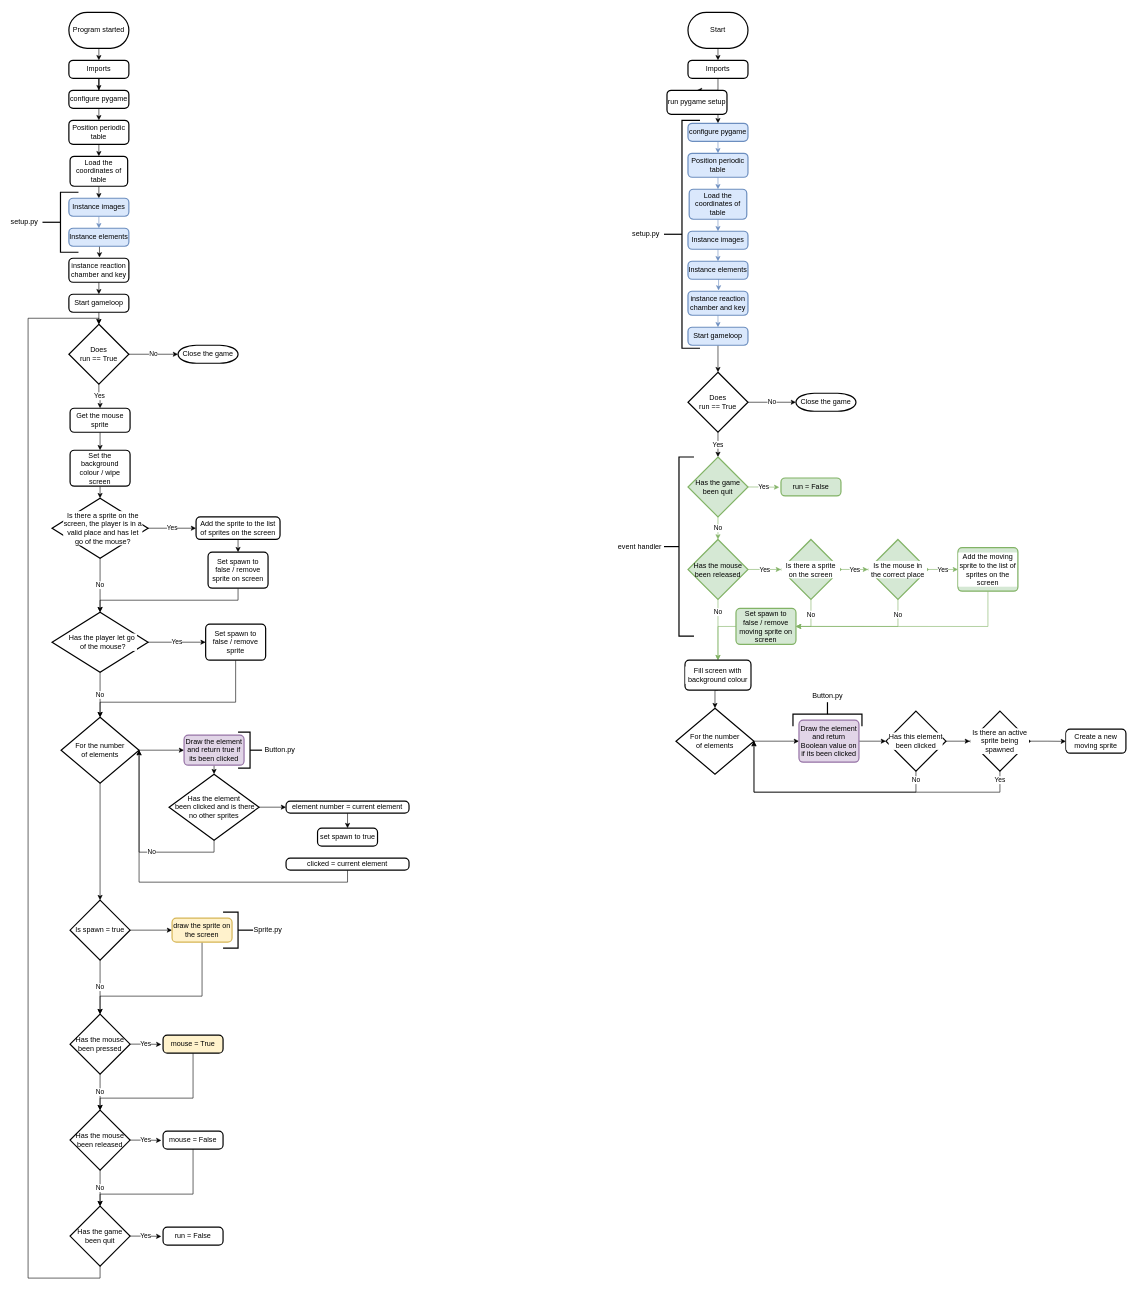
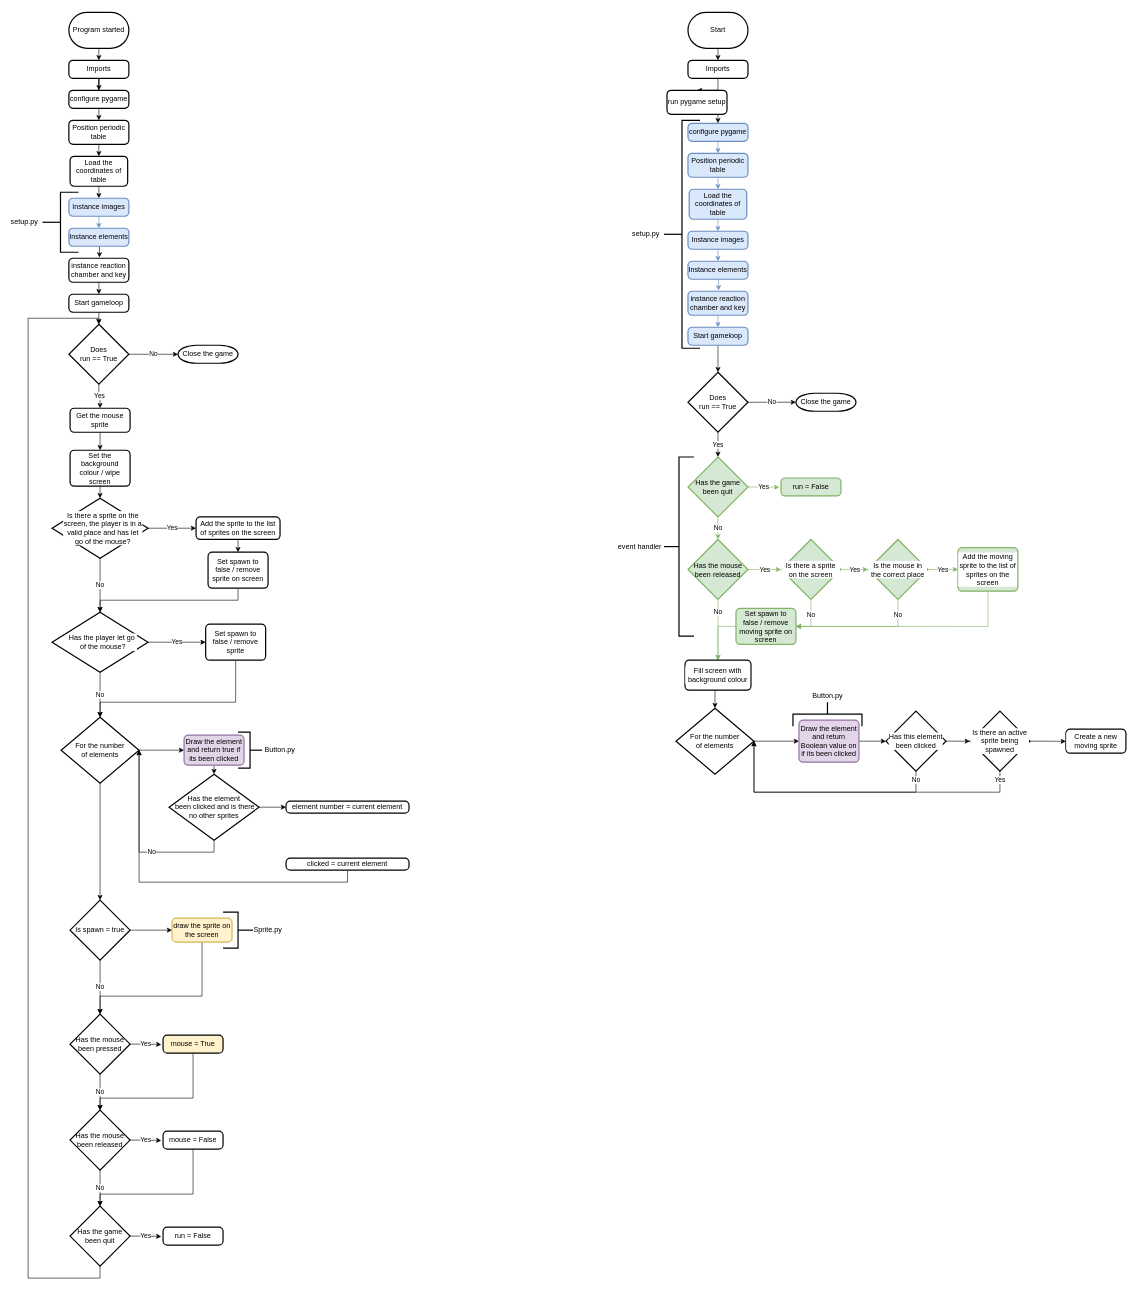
(347, 818) -> none
(347, 837) -> none
